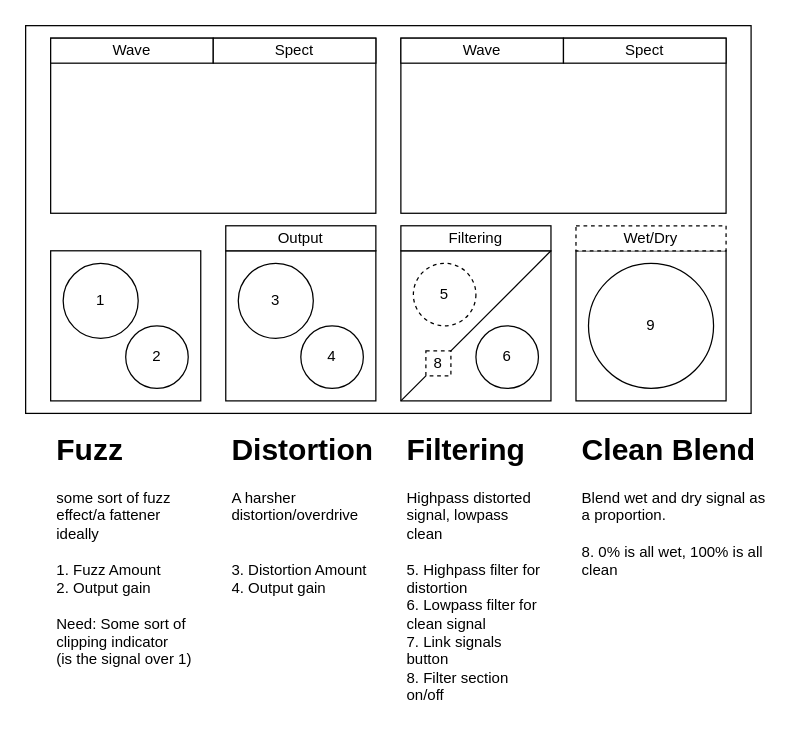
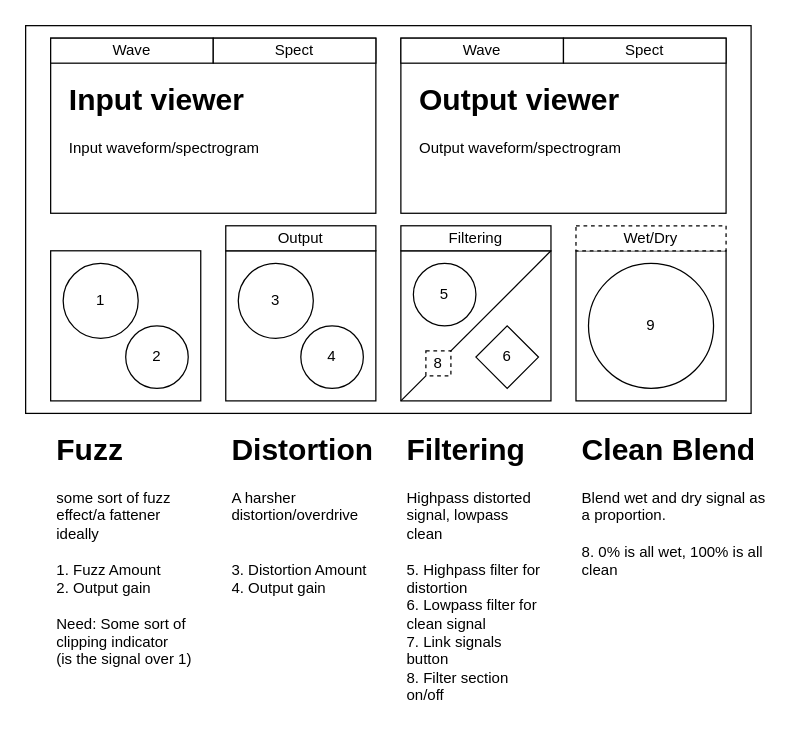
none -> (207, 138)
none -> (557, 138)
(444, 294) -> (444, 294)
(507, 357) -> (507, 357)
